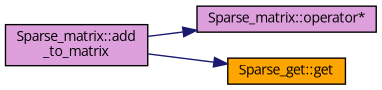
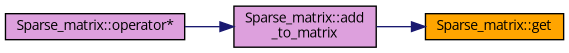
(166, 34) -> (202, 27)
(287, 71) -> (495, 27)
